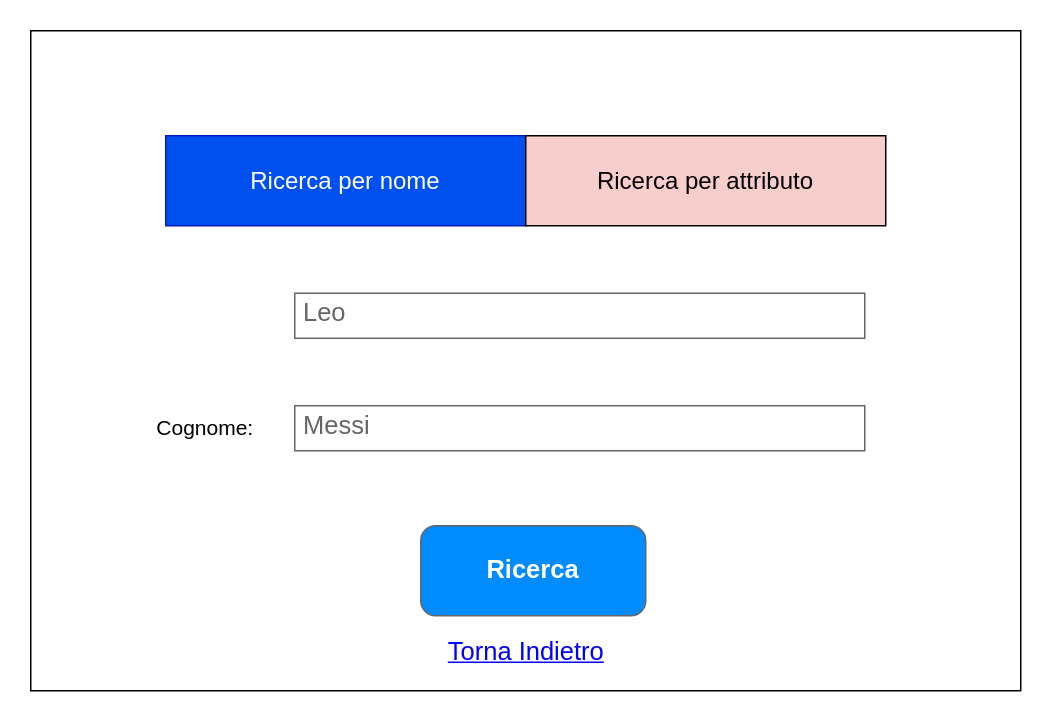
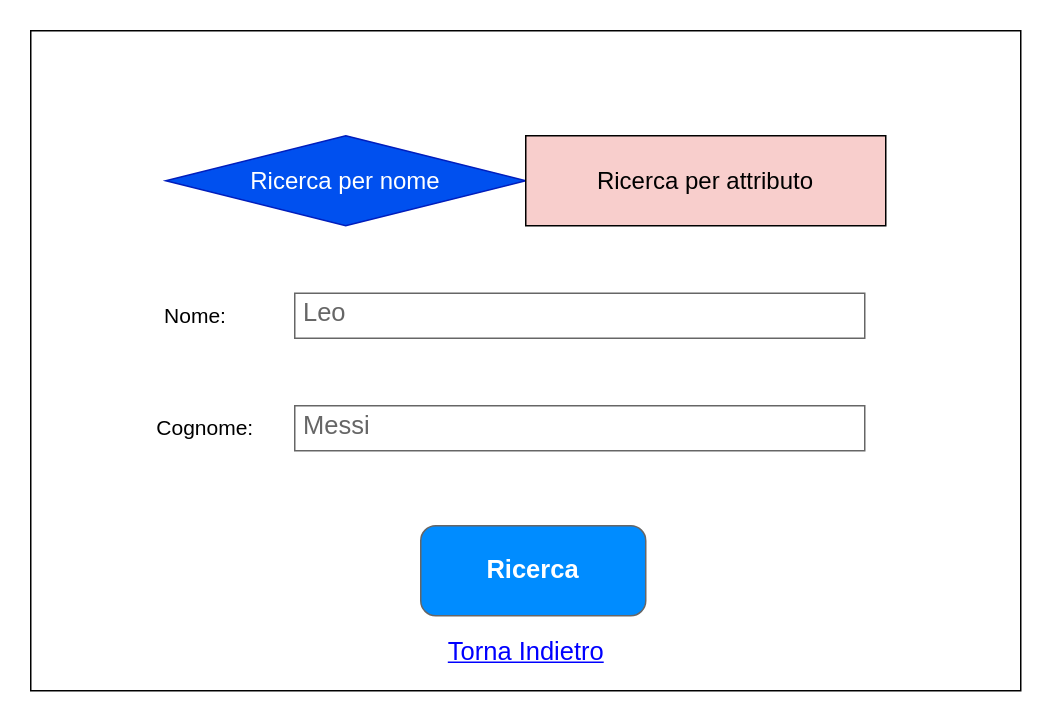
(346, 181) -> (346, 181)
none -> (196, 316)
